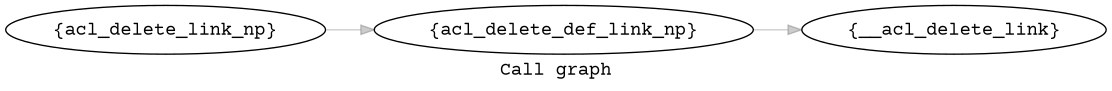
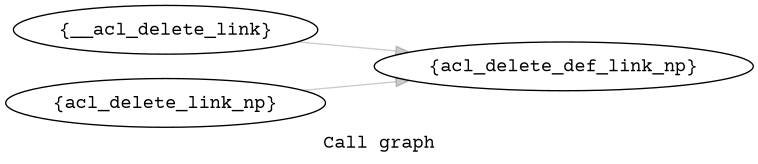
(770, 30) -> (347, 46)
